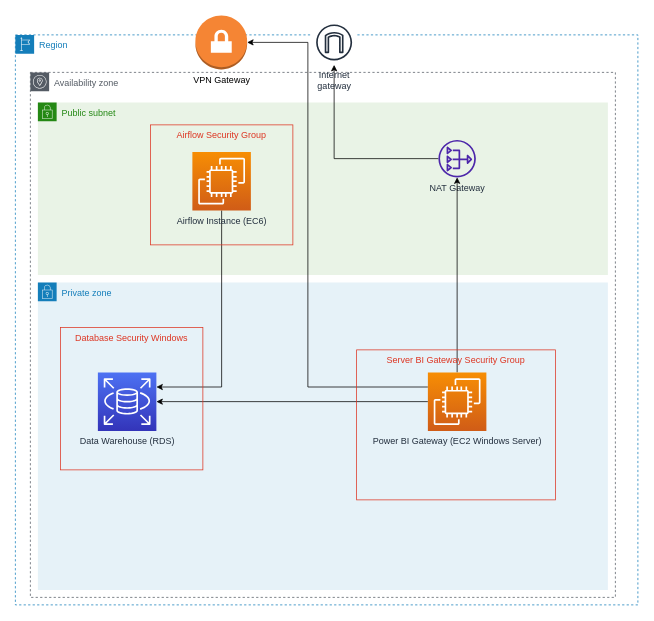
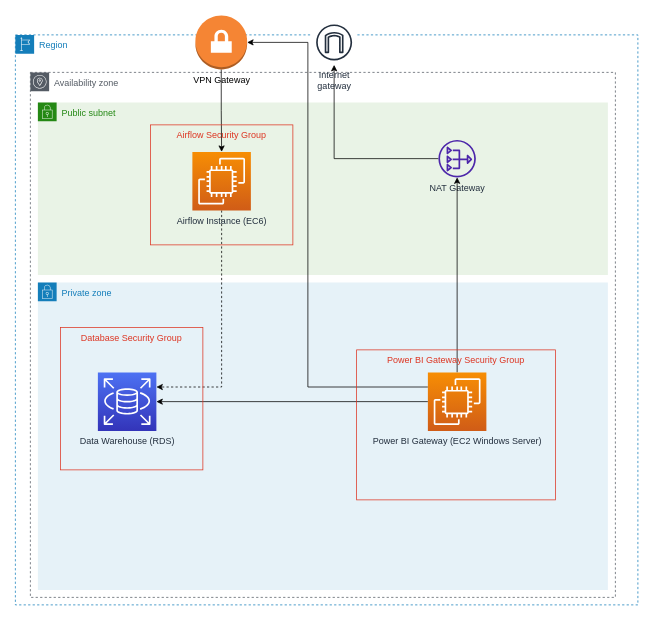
none -> (221, 108)
(222, 328) -> (222, 328)
(131, 338) -> (131, 338)
(456, 360) -> (456, 360)
